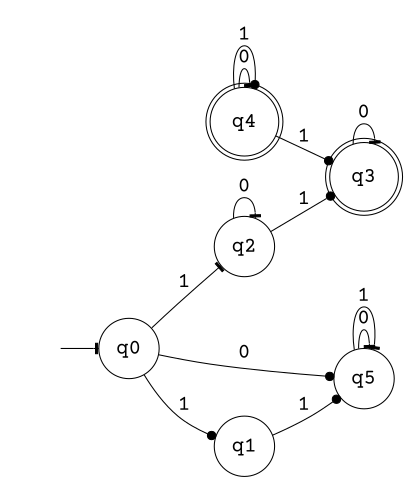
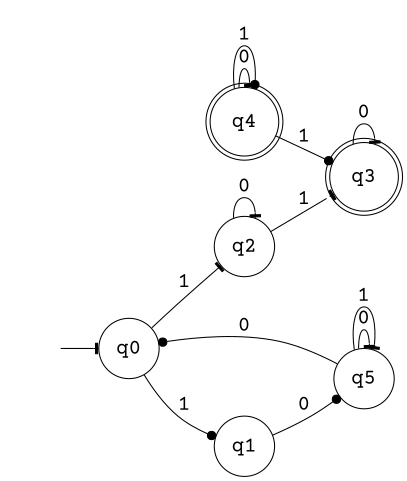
(299, 215) -> (299, 215)
(242, 368) -> (254, 338)
(304, 405) -> (304, 405)
